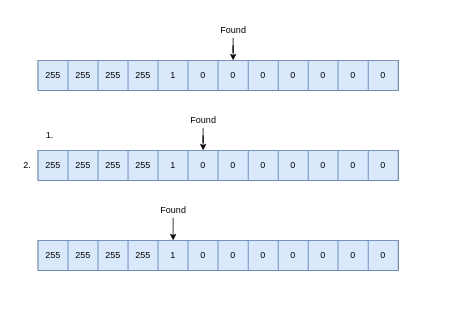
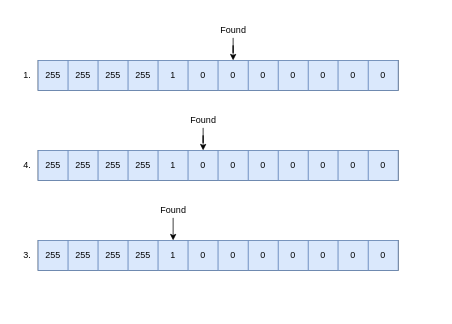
(49, 135) -> (27, 75)
(27, 165) -> (27, 165)
none -> (27, 255)
